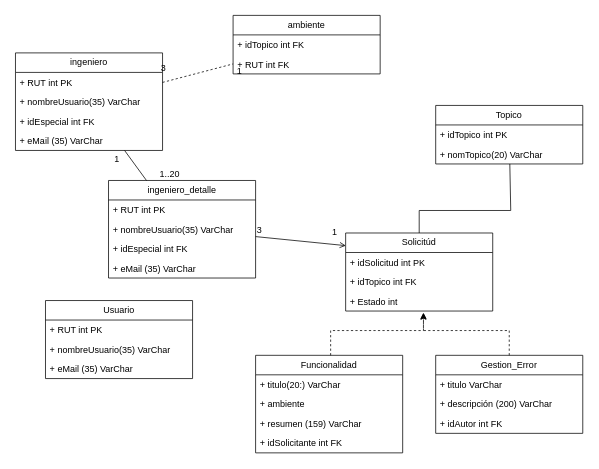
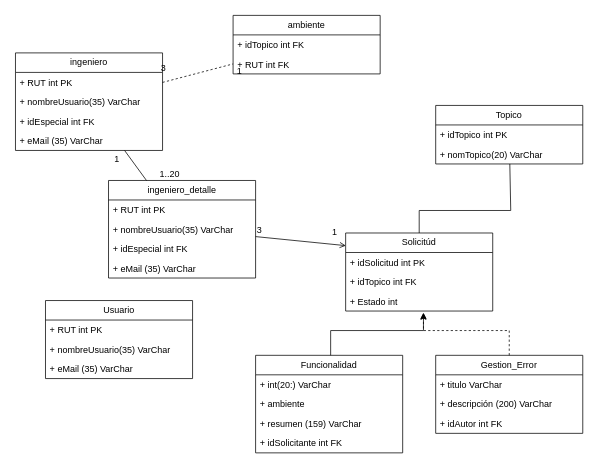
(365, 330) -> (365, 330)
(307, 385) -> (301, 385)
